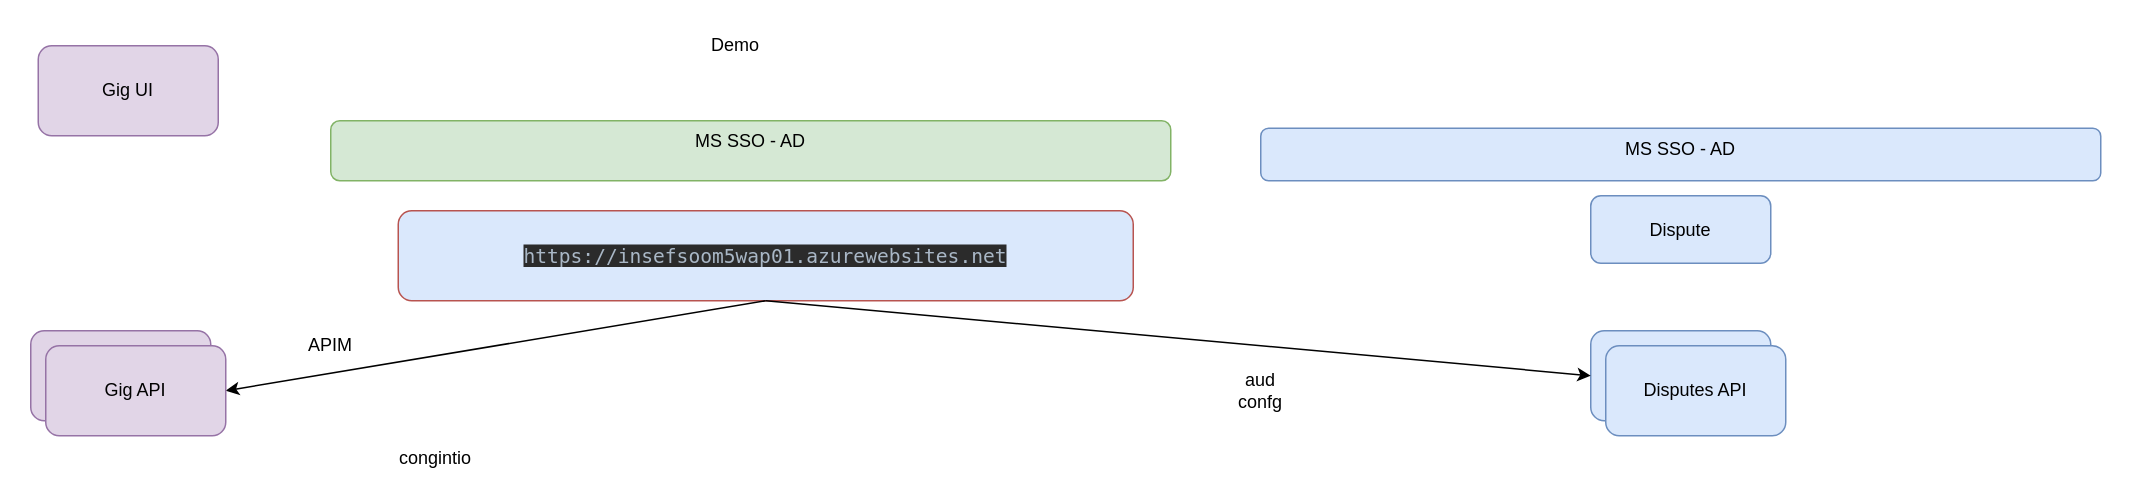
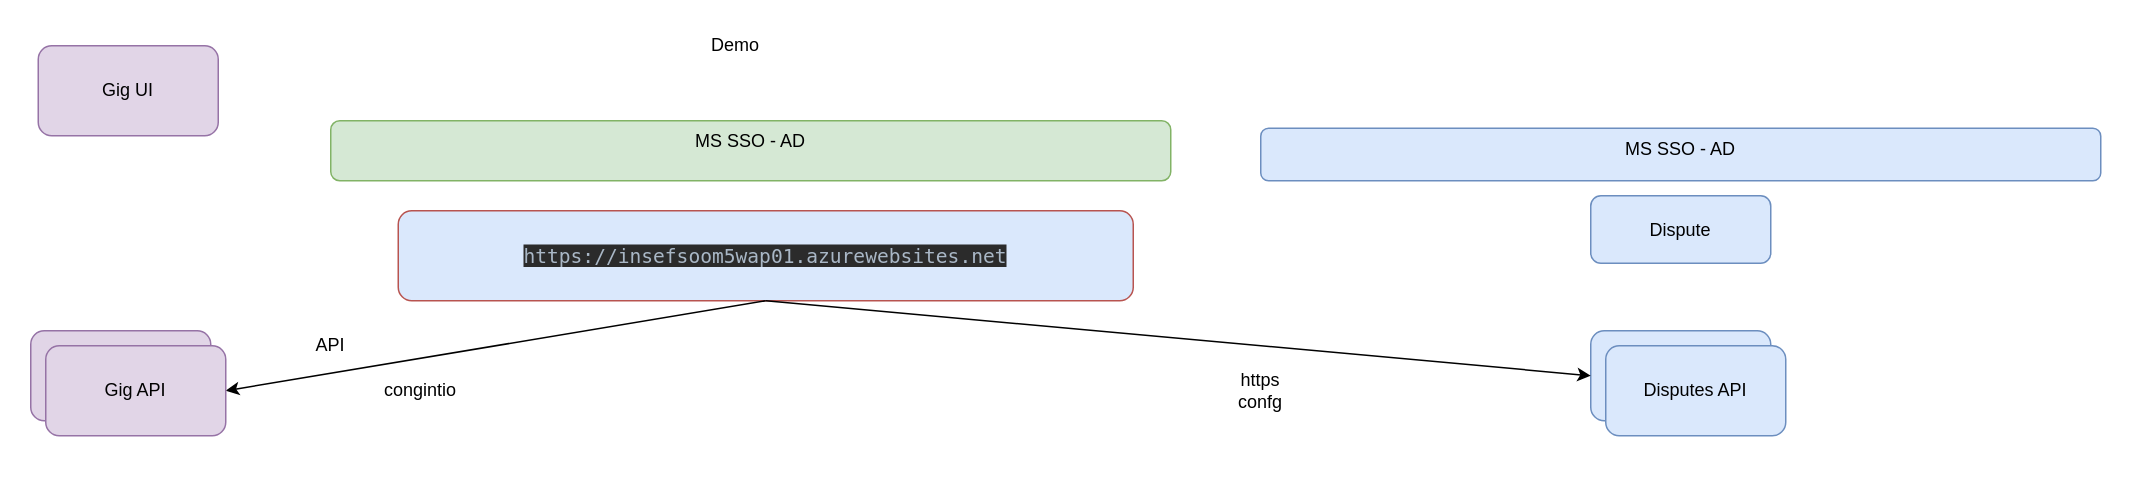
(331, 346) -> (331, 346)
(1261, 391) -> (1261, 391)
(436, 458) -> (421, 391)
